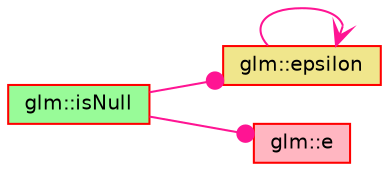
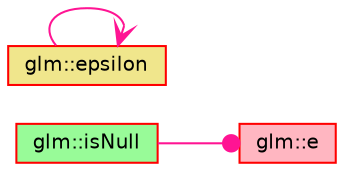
(178, 87) -> none
